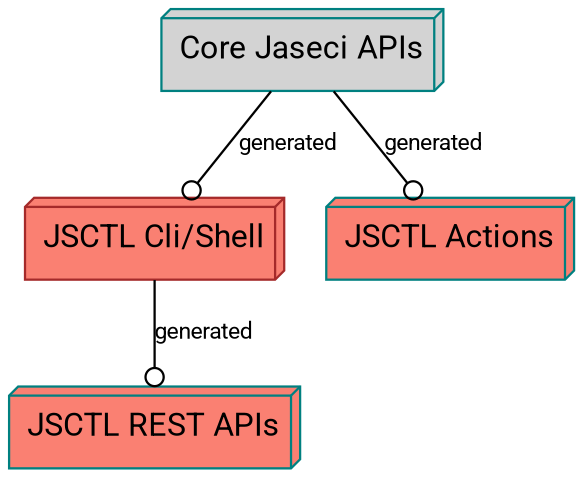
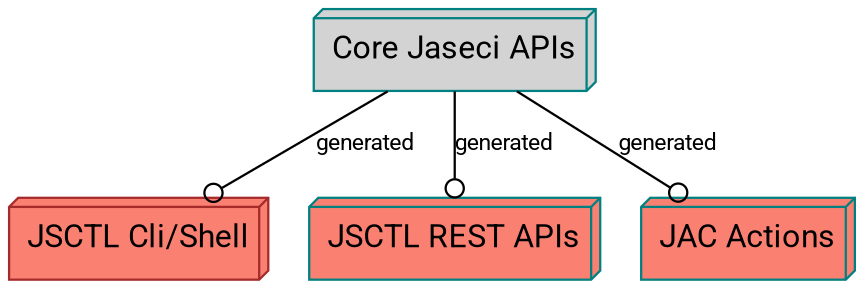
(450, 239) -> (748, 239)
(155, 324) -> (455, 135)
